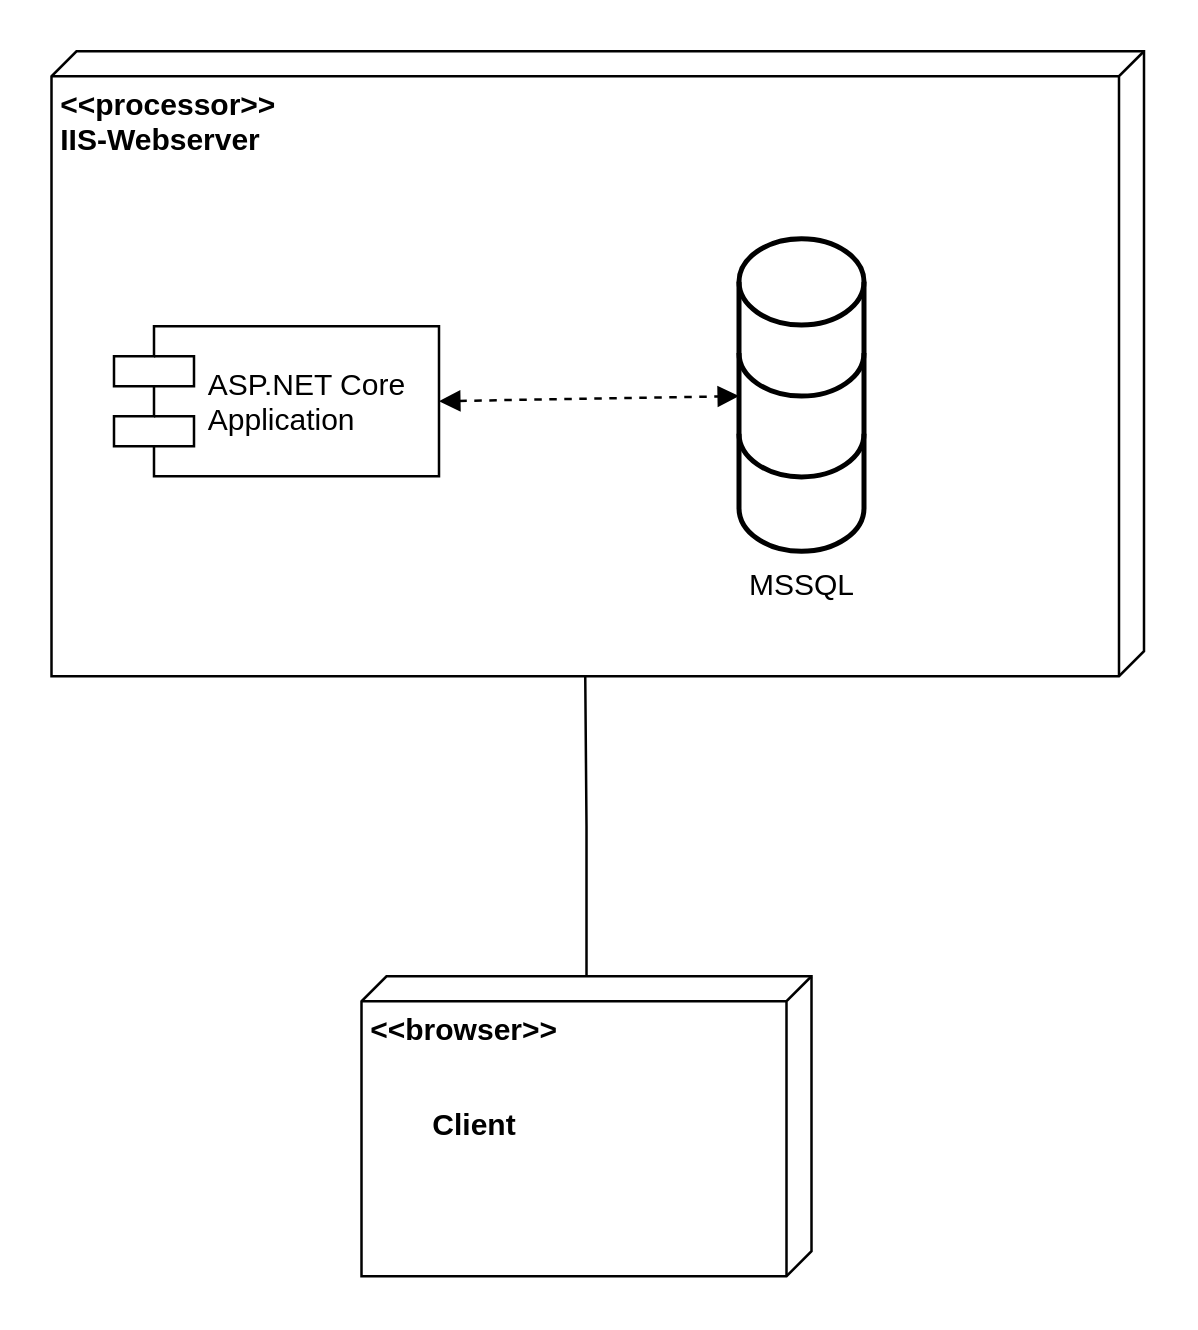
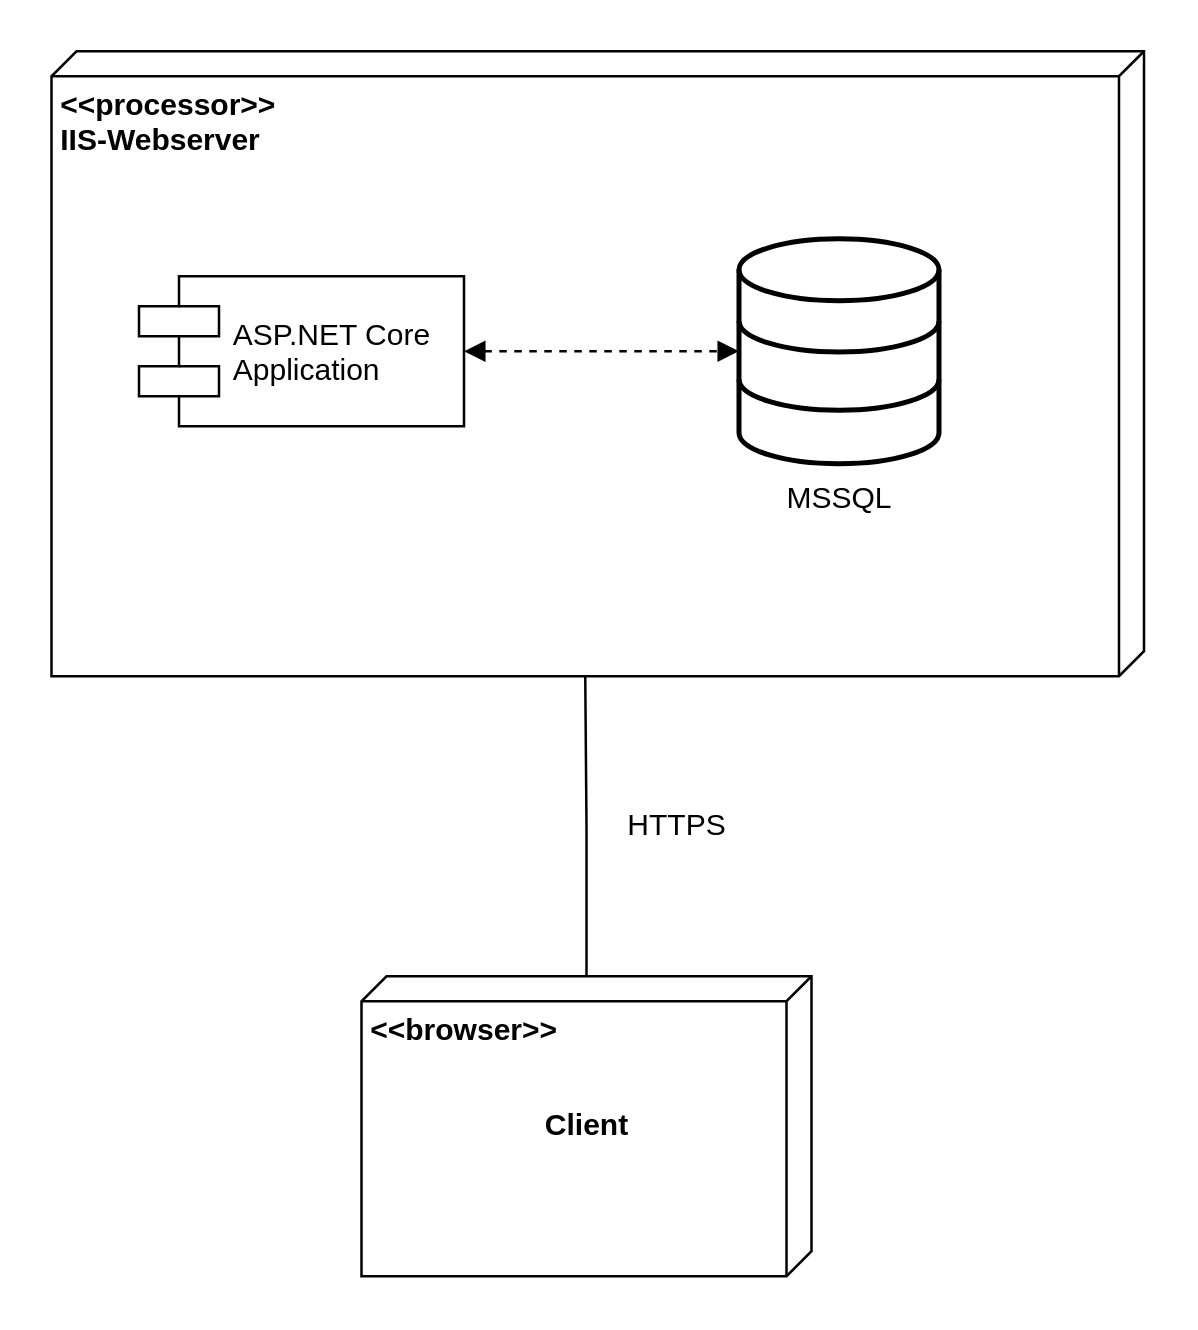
(801, 395) -> (839, 351)
(276, 401) -> (301, 351)
none -> (676, 826)
(474, 1126) -> (586, 1126)
